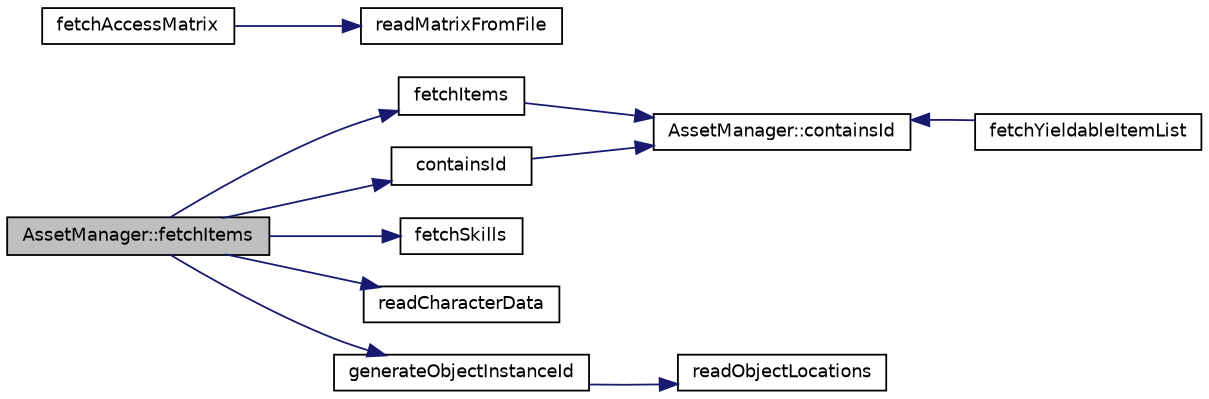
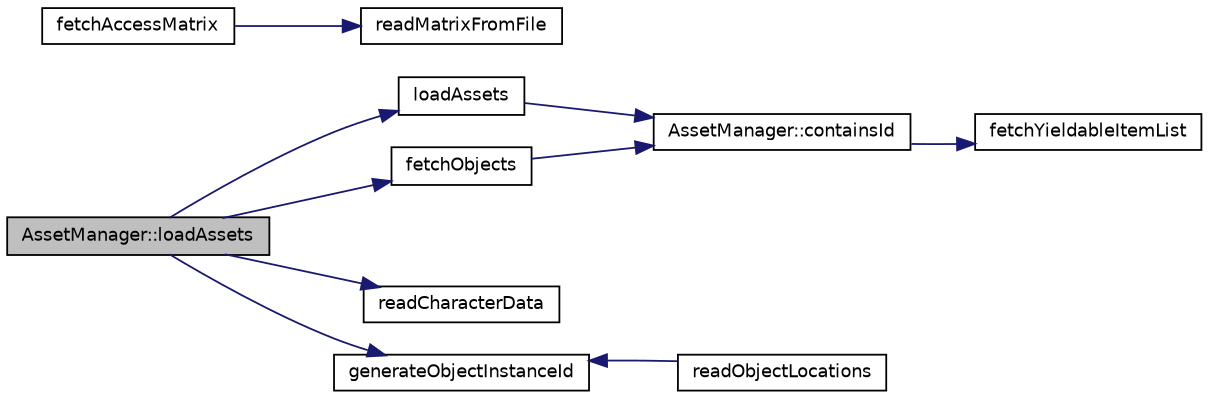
(462, 96) -> (462, 96)
(952, 120) -> (934, 144)
(462, 166) -> (462, 166)
(138, 236) -> (138, 236)
(462, 236) -> none
(624, 385) -> (642, 361)
